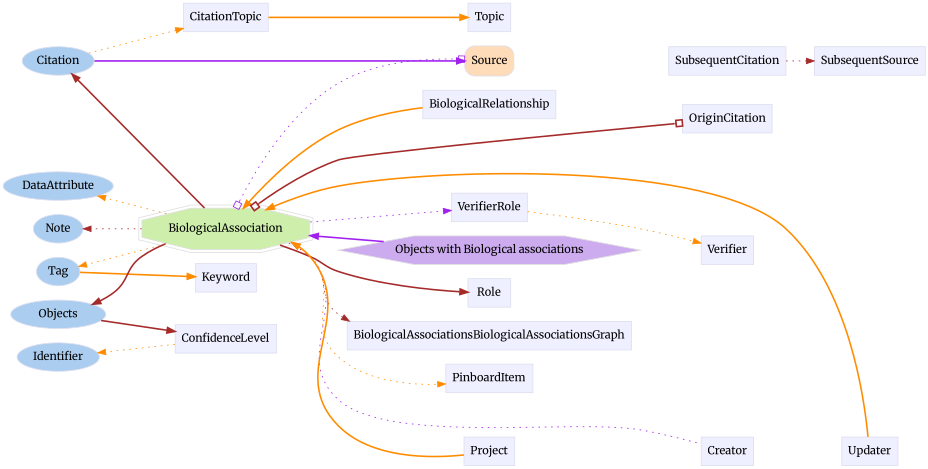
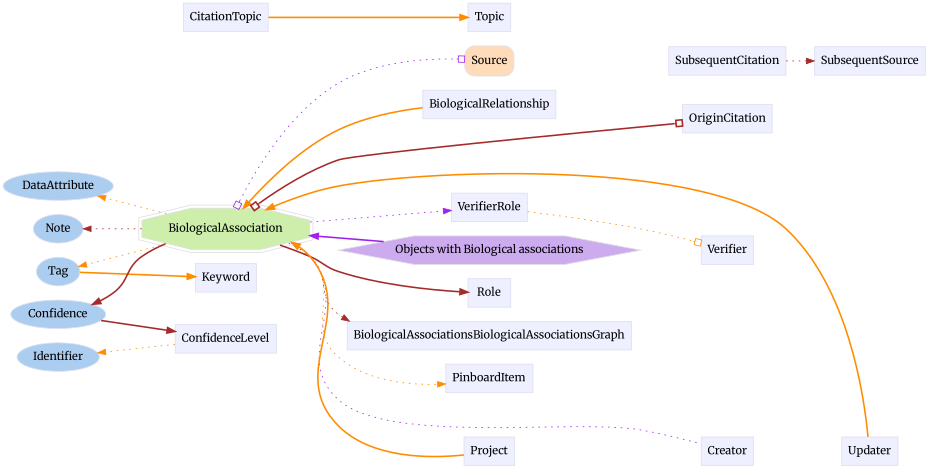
(58, 61) -> none
(611, 224) -> (611, 224)
(58, 314) -> (58, 314)
